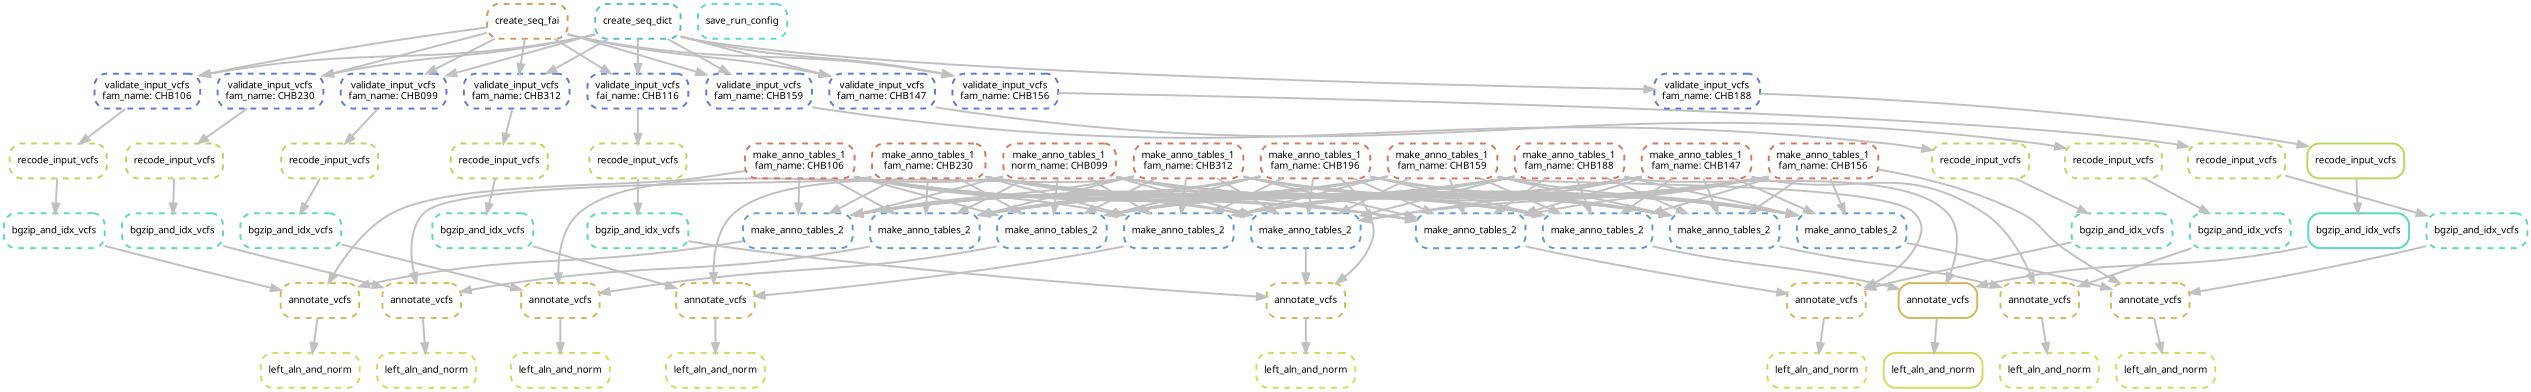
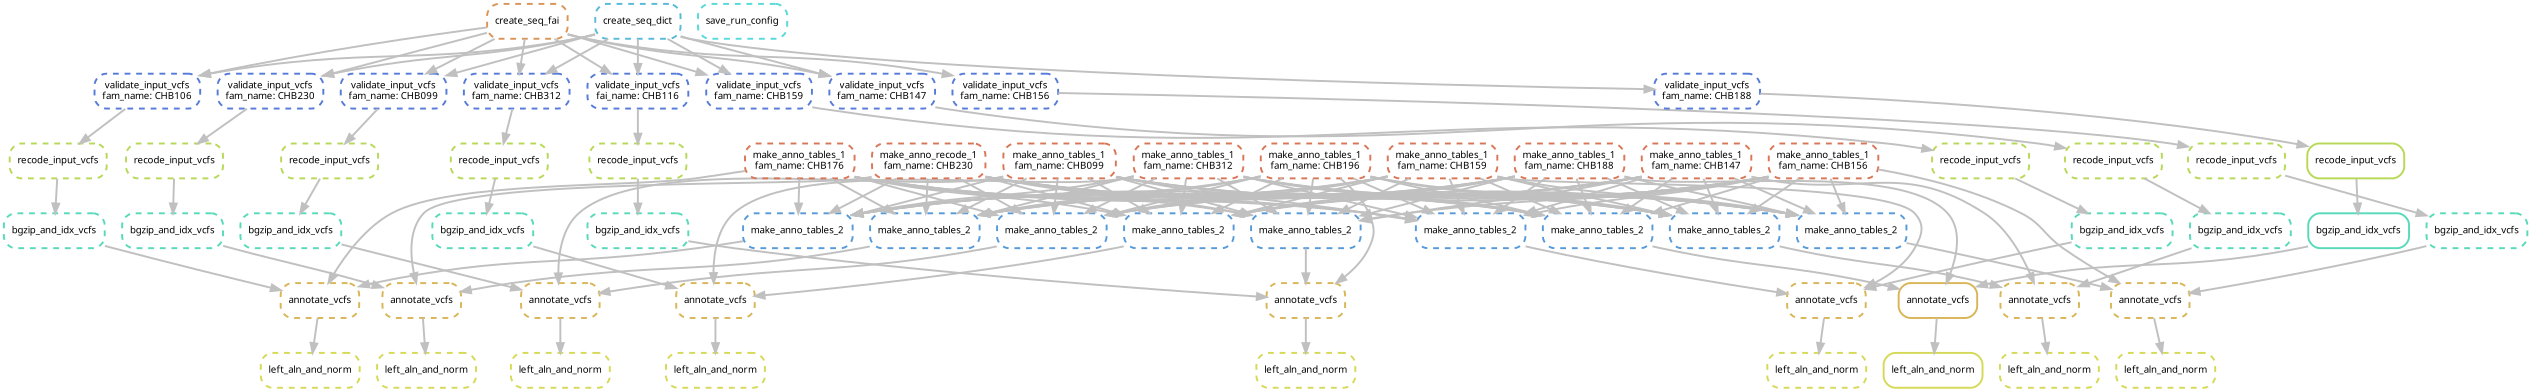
(811, 57) -> none
(800, 161) -> (800, 161)
(929, 161) -> (929, 161)
(1060, 161) -> (1060, 161)
